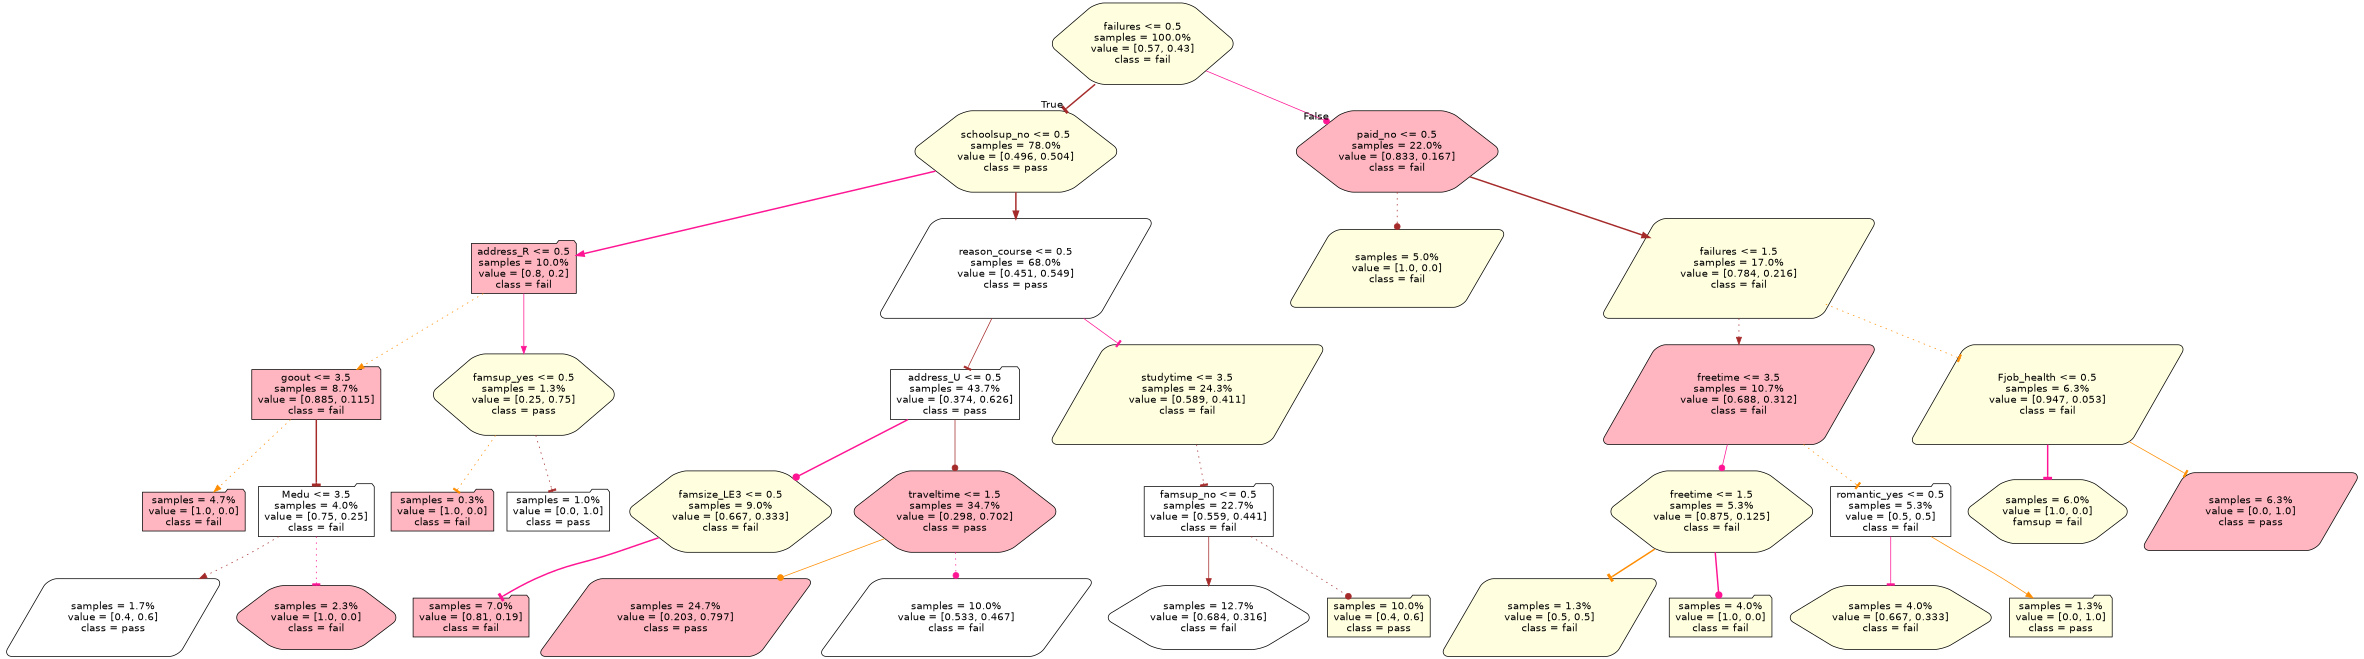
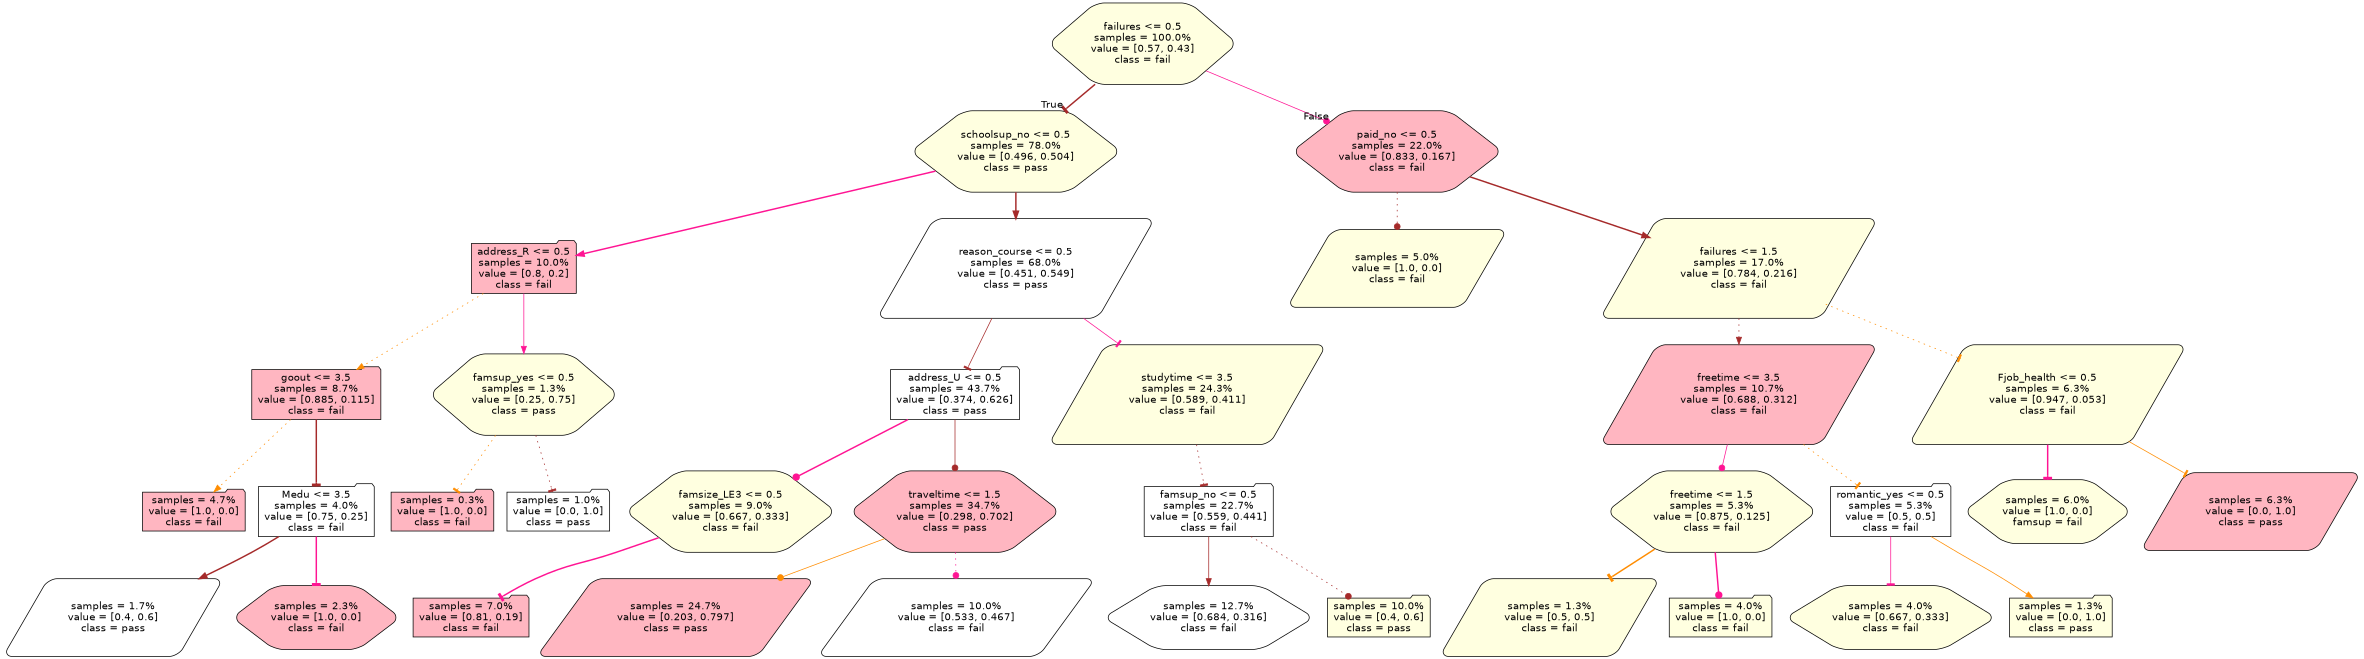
(243, 557) -> (243, 557)
(316, 559) -> (316, 559)
